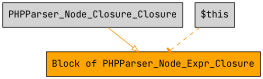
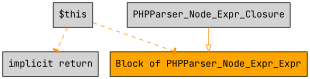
(93, 15) -> (209, 15)
none -> (50, 64)
(153, 64) -> (209, 64)
